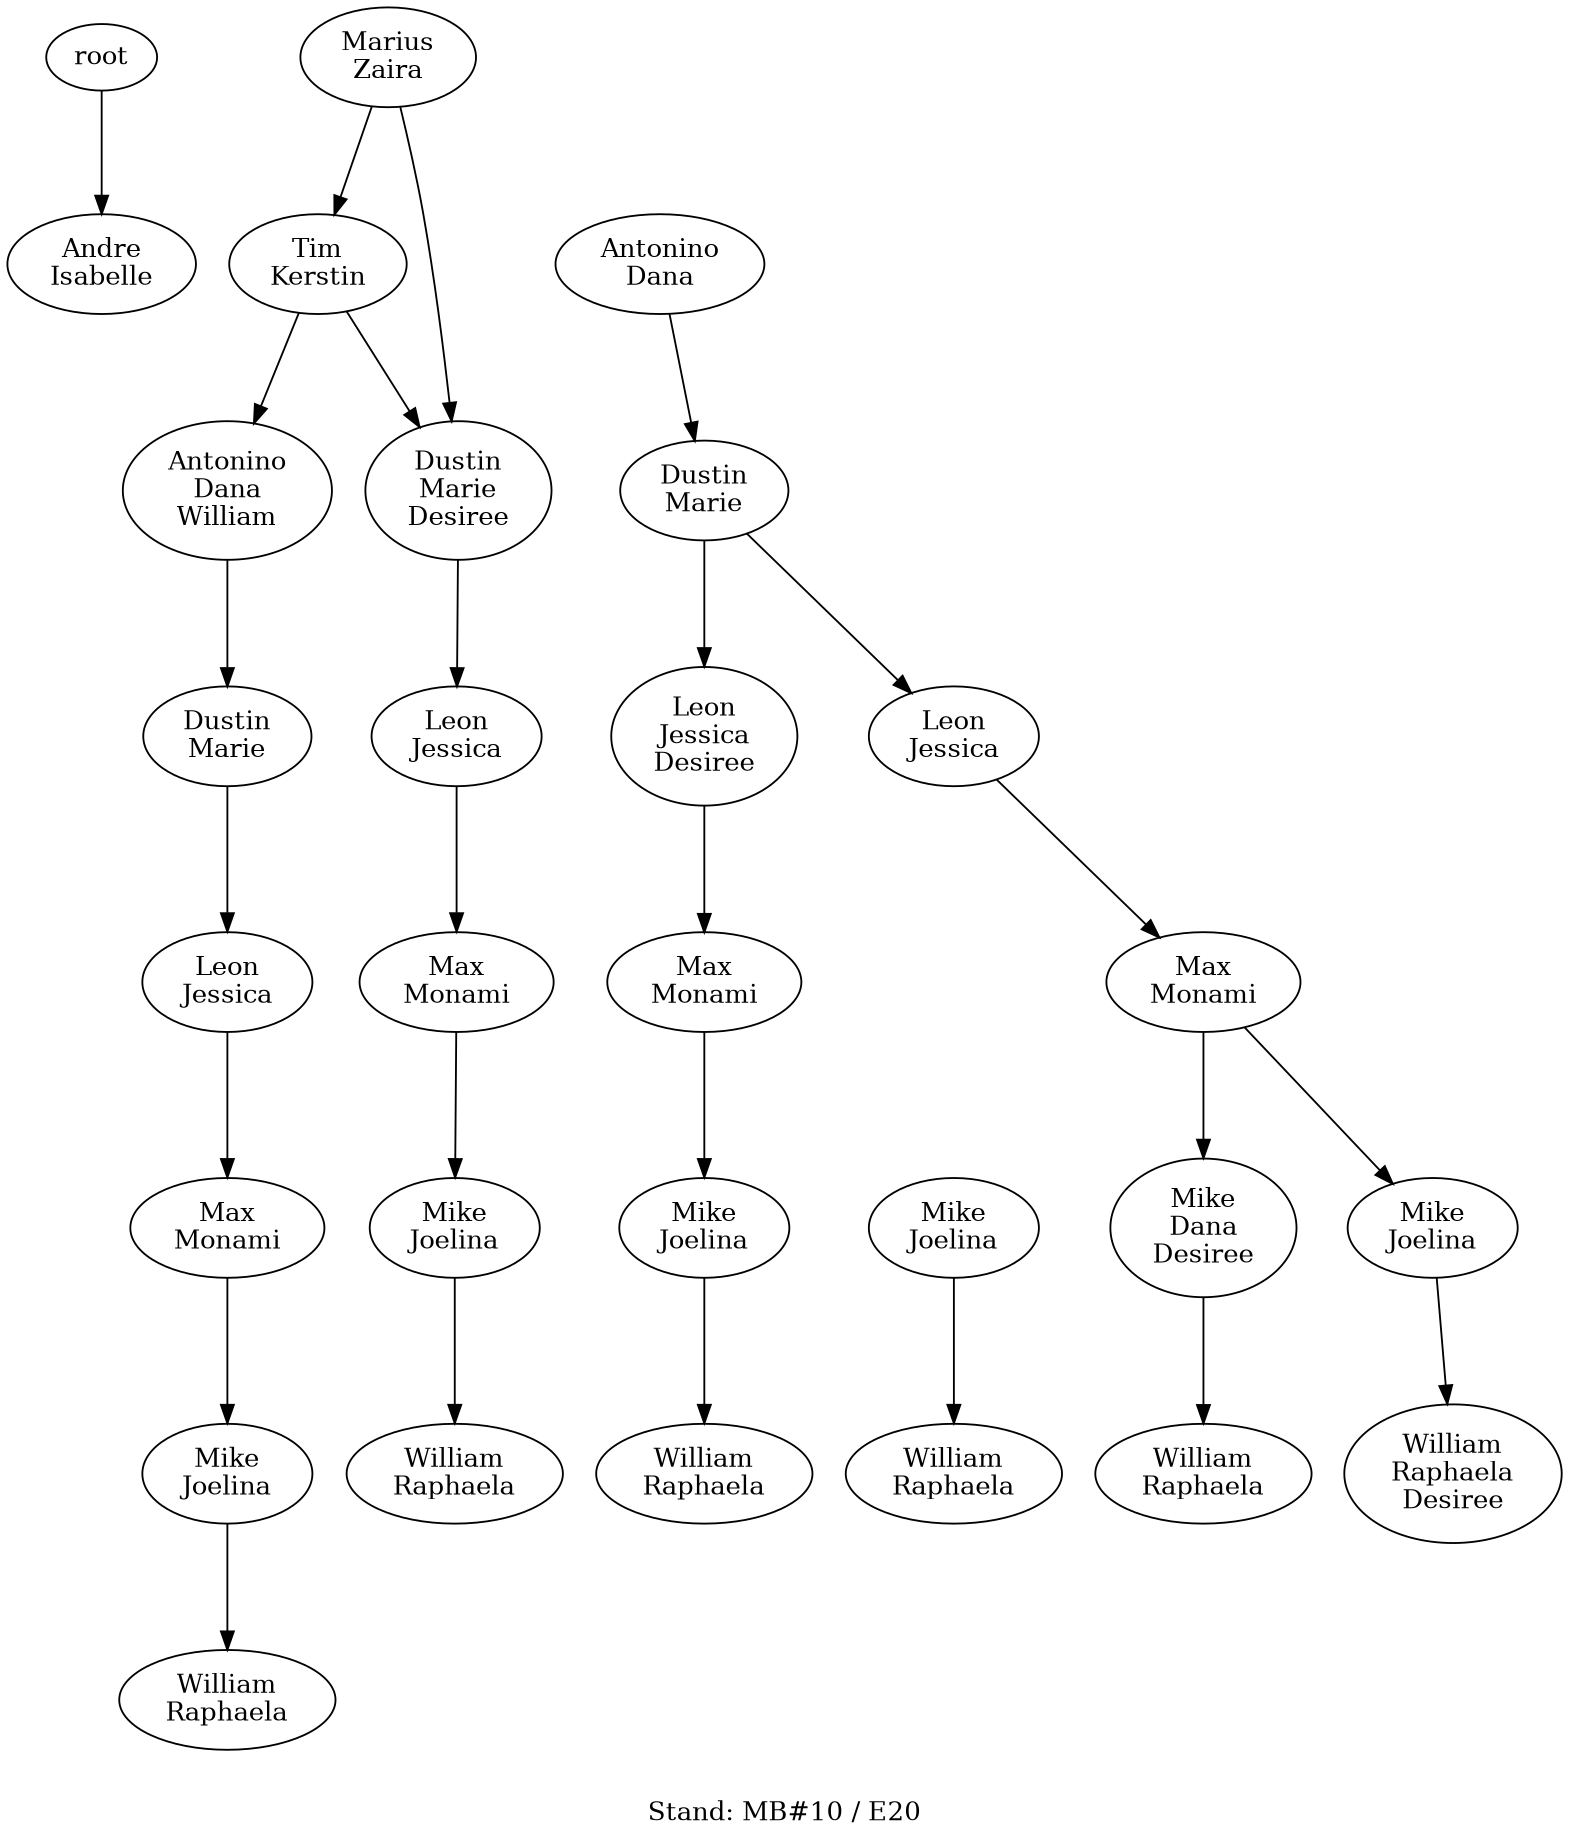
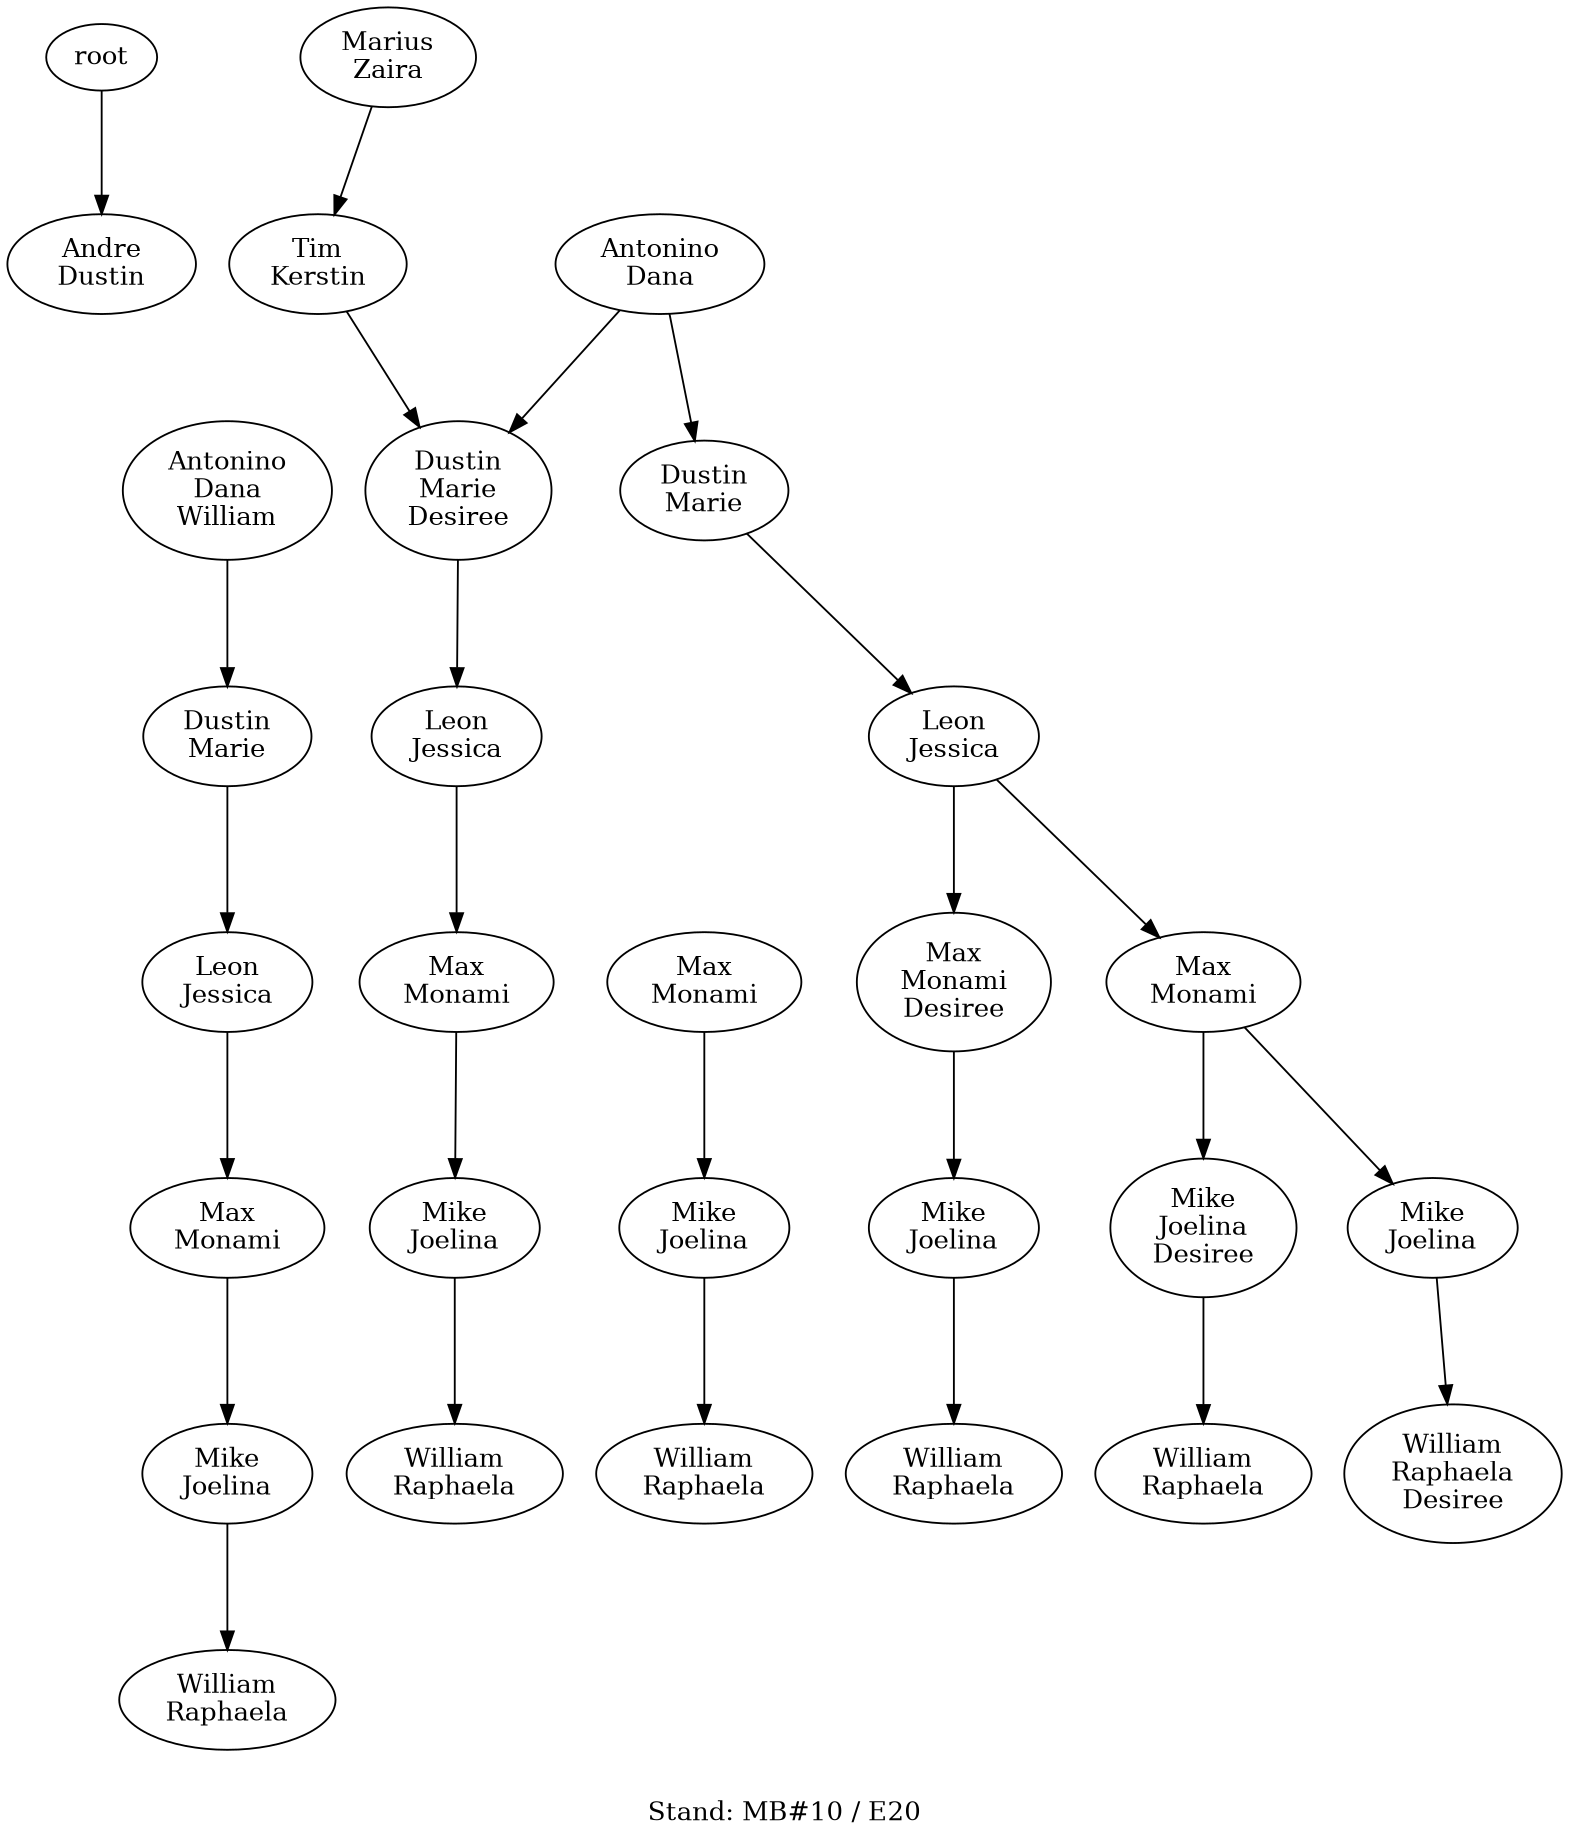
(430, 254) -> (571, 364)
(102, 264) -> (102, 264)
(280, 359) -> none
(704, 736) -> none
none -> (954, 982)
(1203, 1228) -> (1203, 1228)
